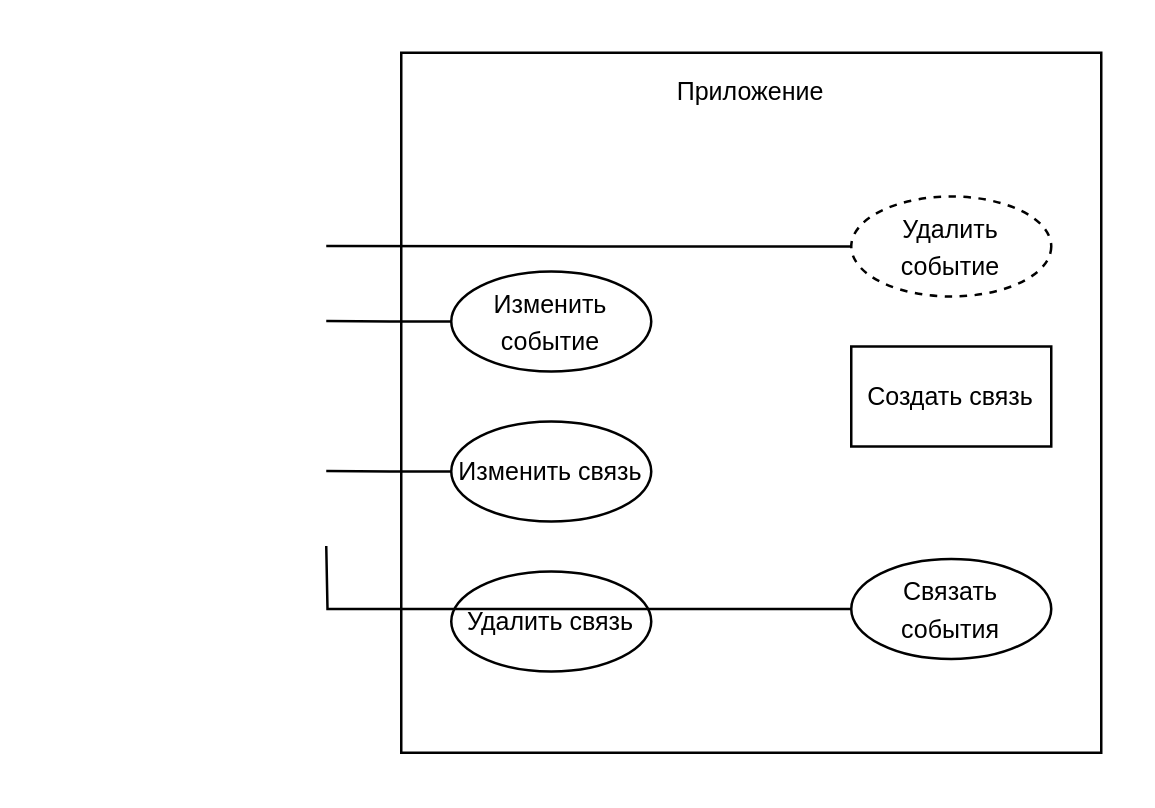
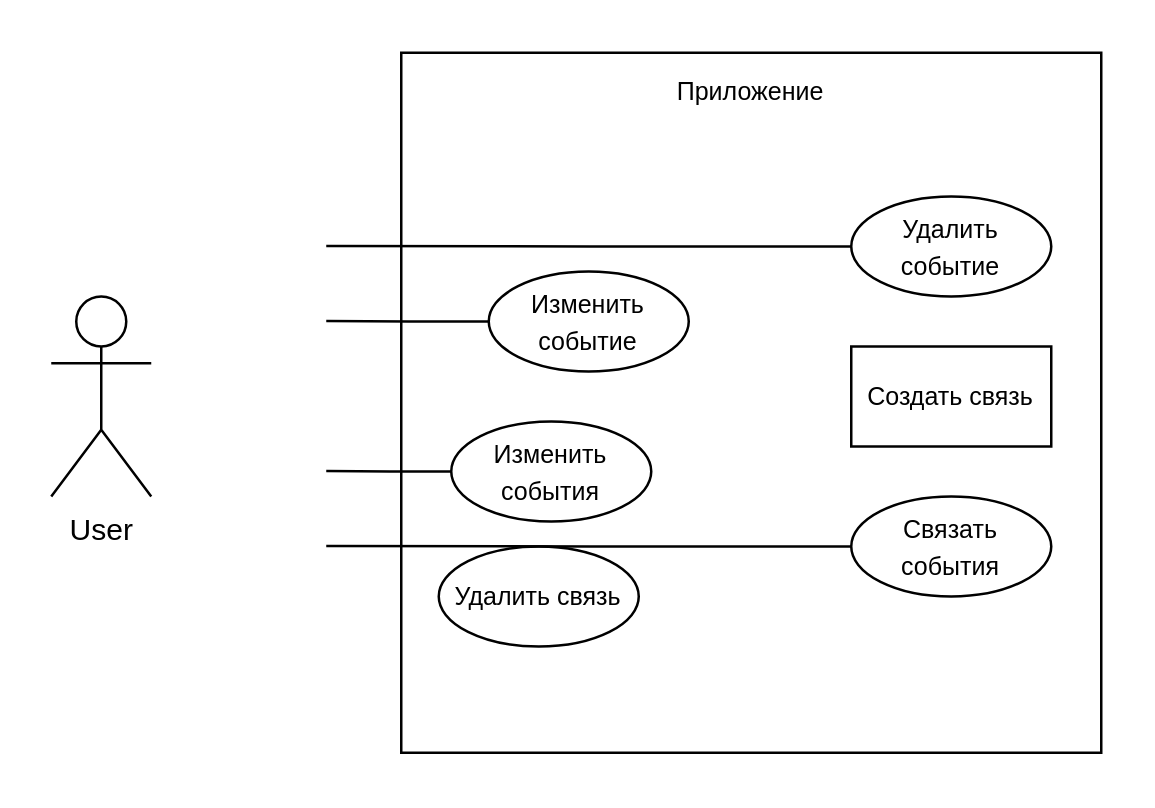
(951, 246) -> (951, 246)
(551, 321) -> (589, 321)
none -> (101, 396)
(551, 471) -> (551, 471)
(951, 609) -> (951, 546)
(551, 621) -> (539, 596)
